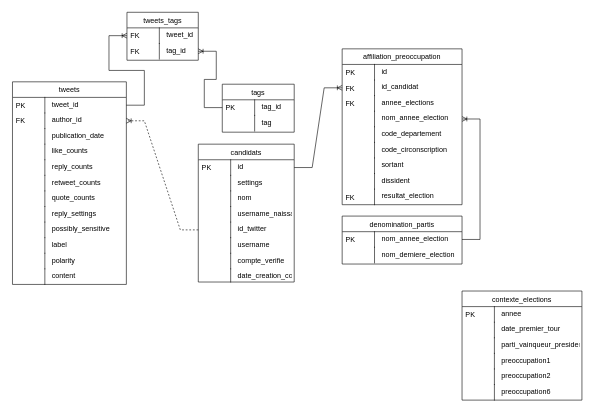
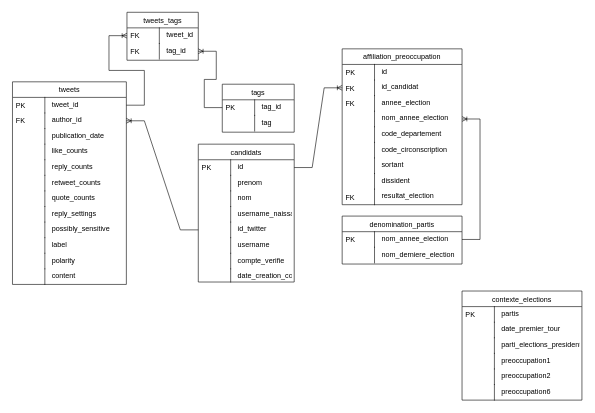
(410, 103) -> (408, 103)
(163, 176) -> (163, 176)
(253, 182) -> (250, 182)
(512, 314) -> (513, 314)
(558, 345) -> (558, 345)
